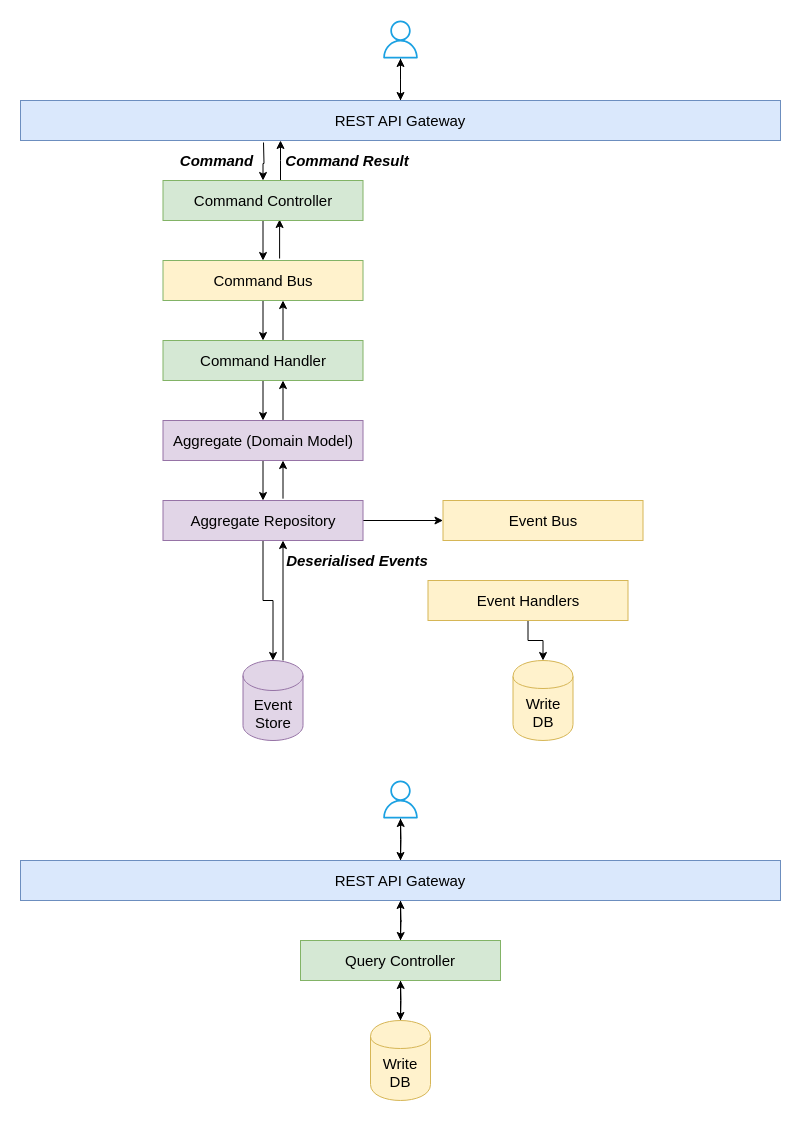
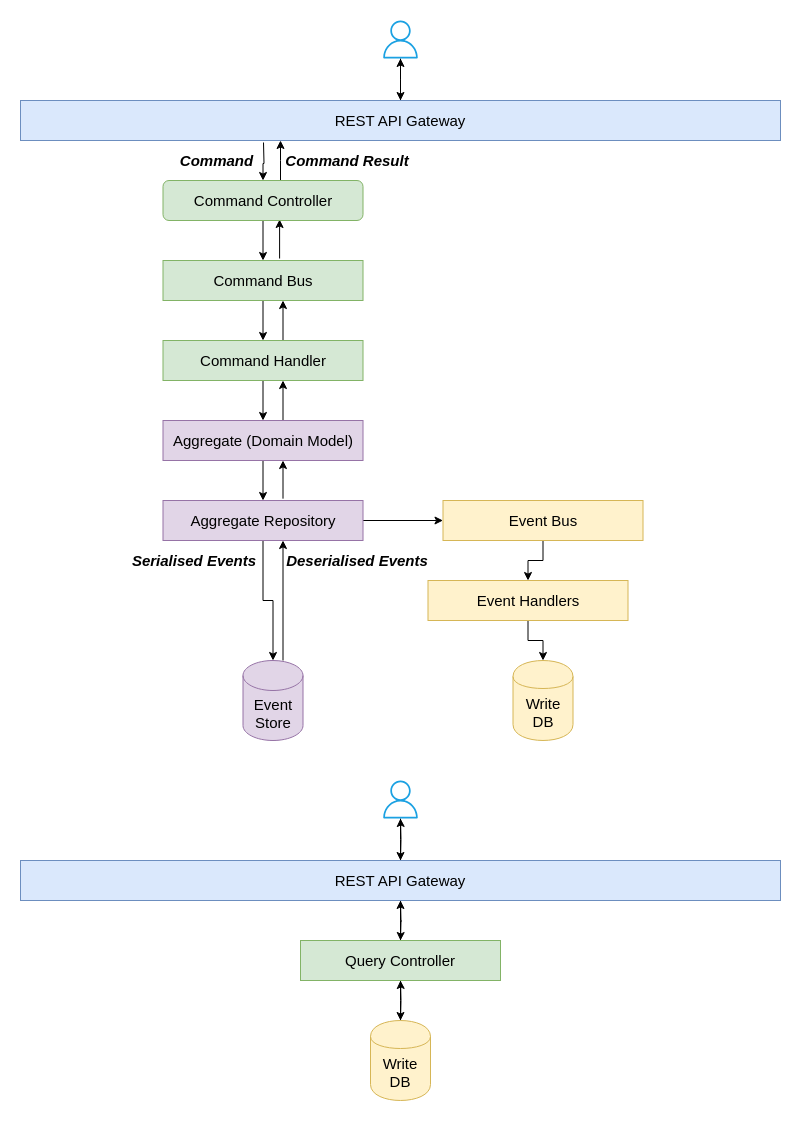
(263, 201) -> (263, 201)
(263, 281) -> (263, 281)
none -> (194, 561)
none -> (539, 561)
